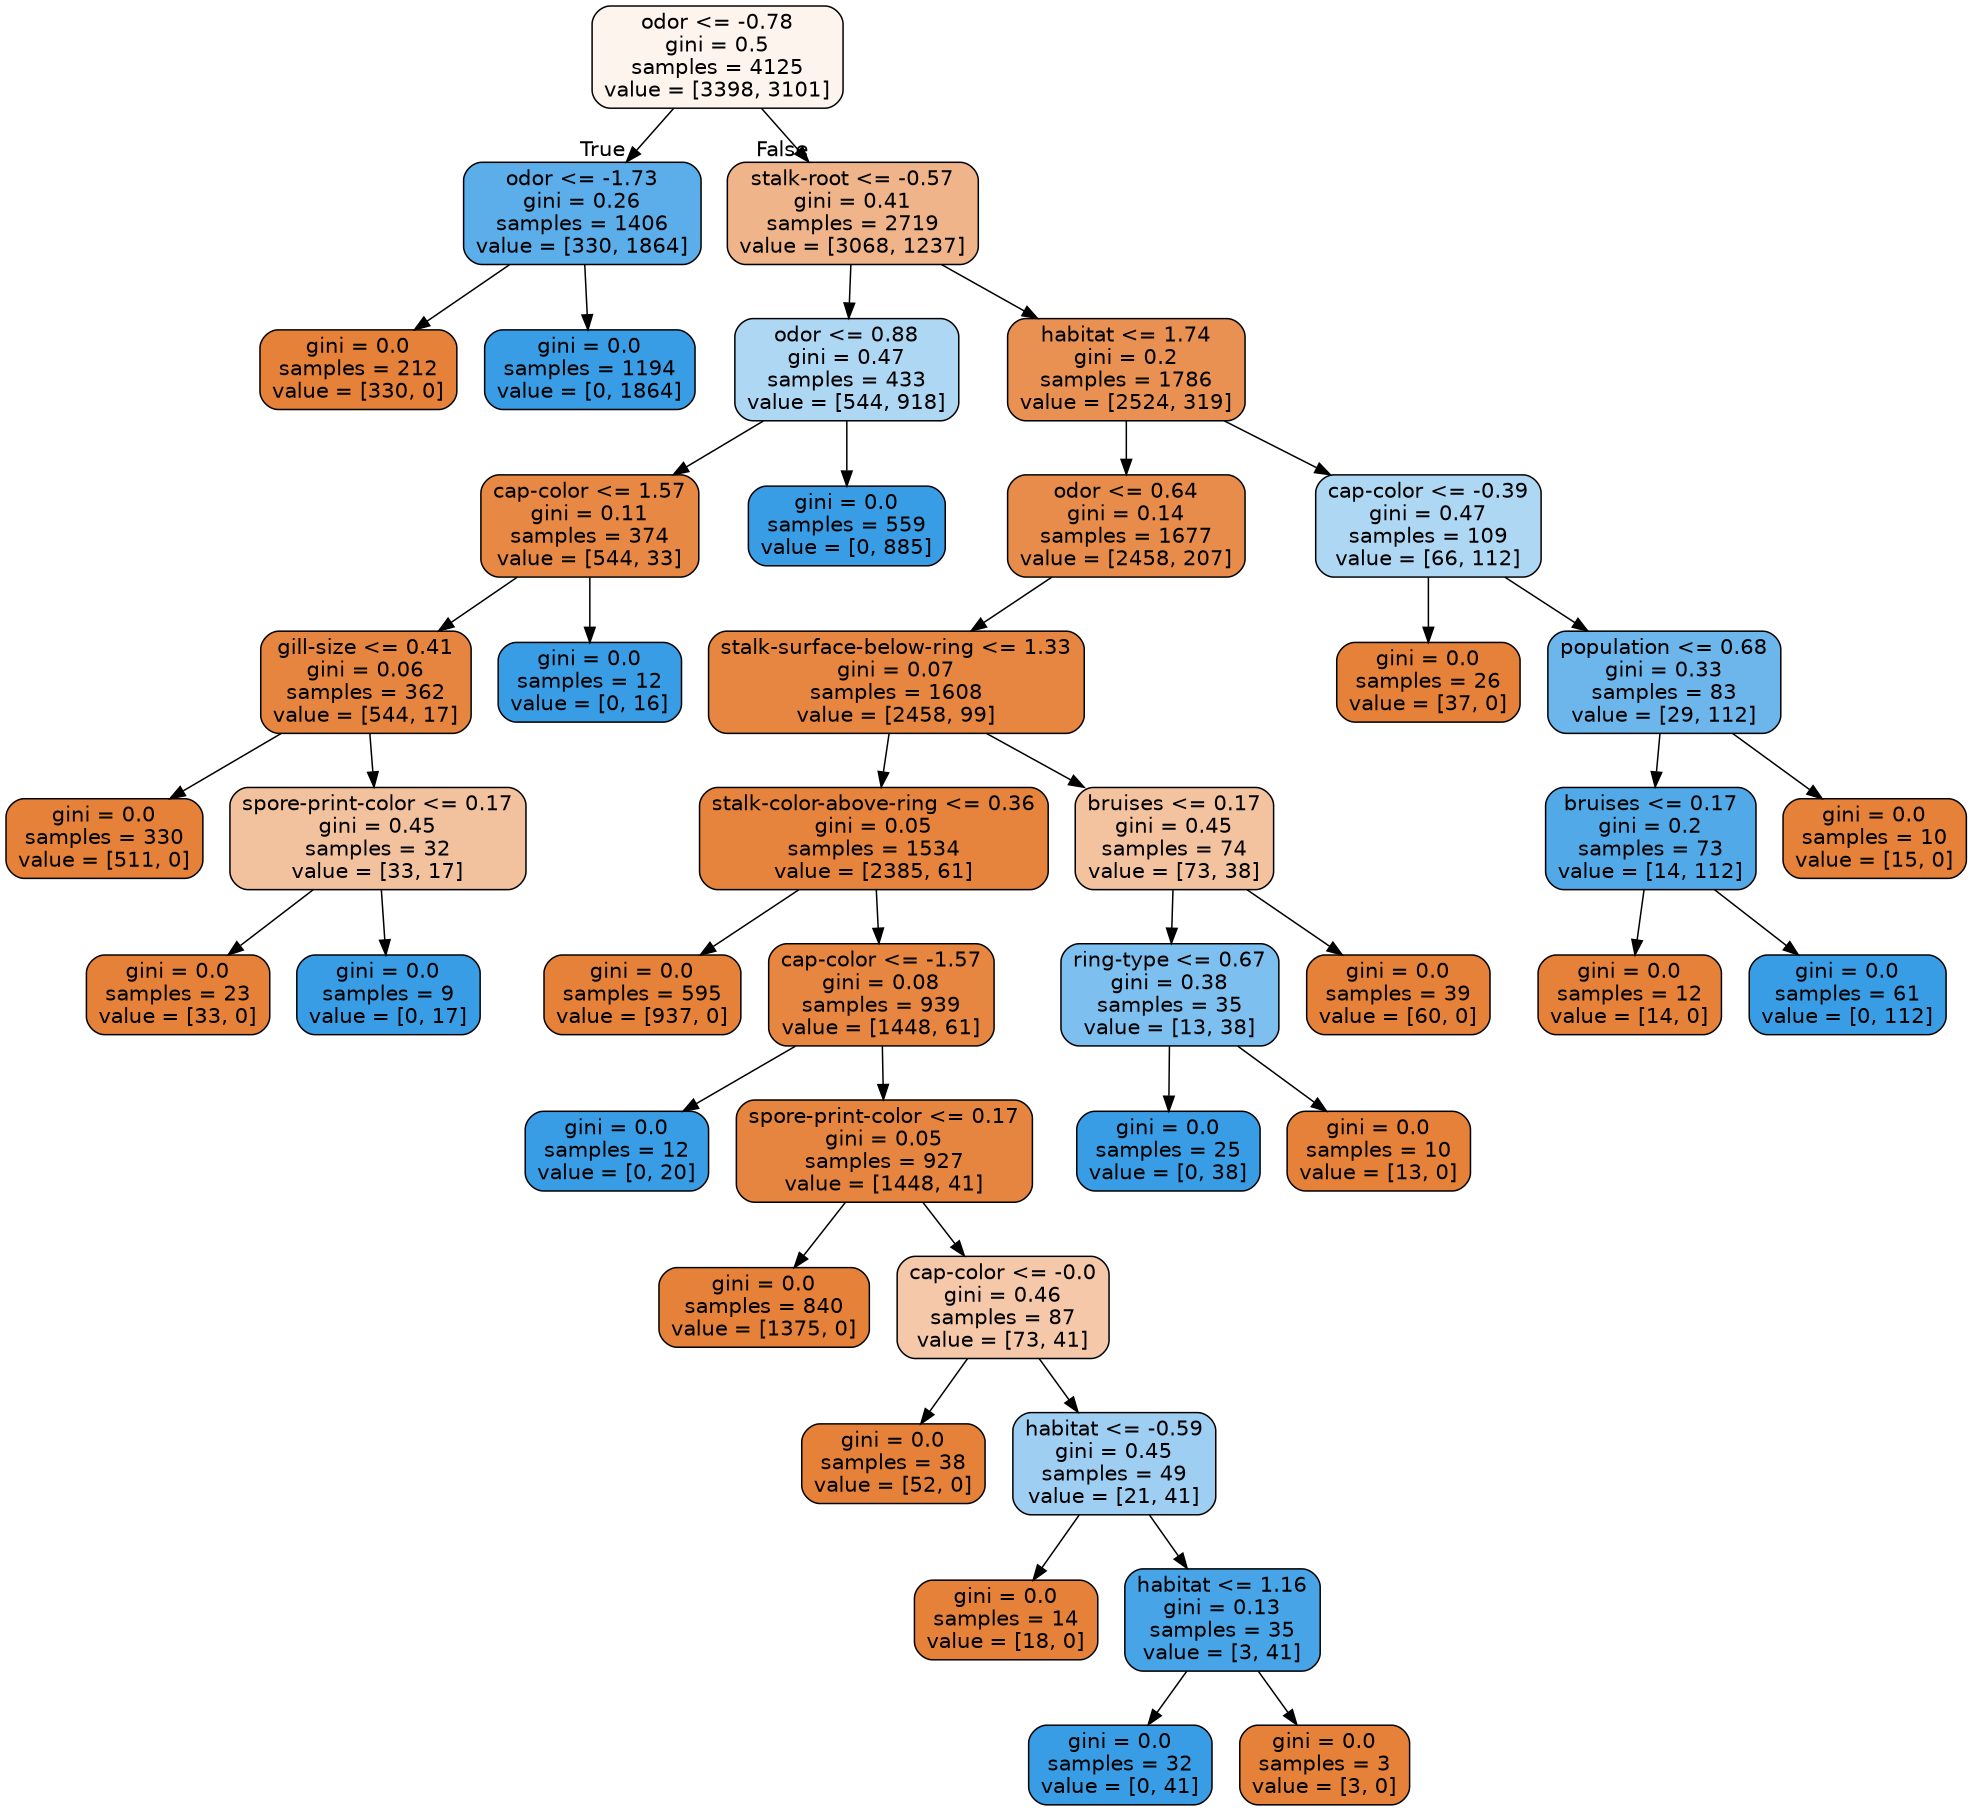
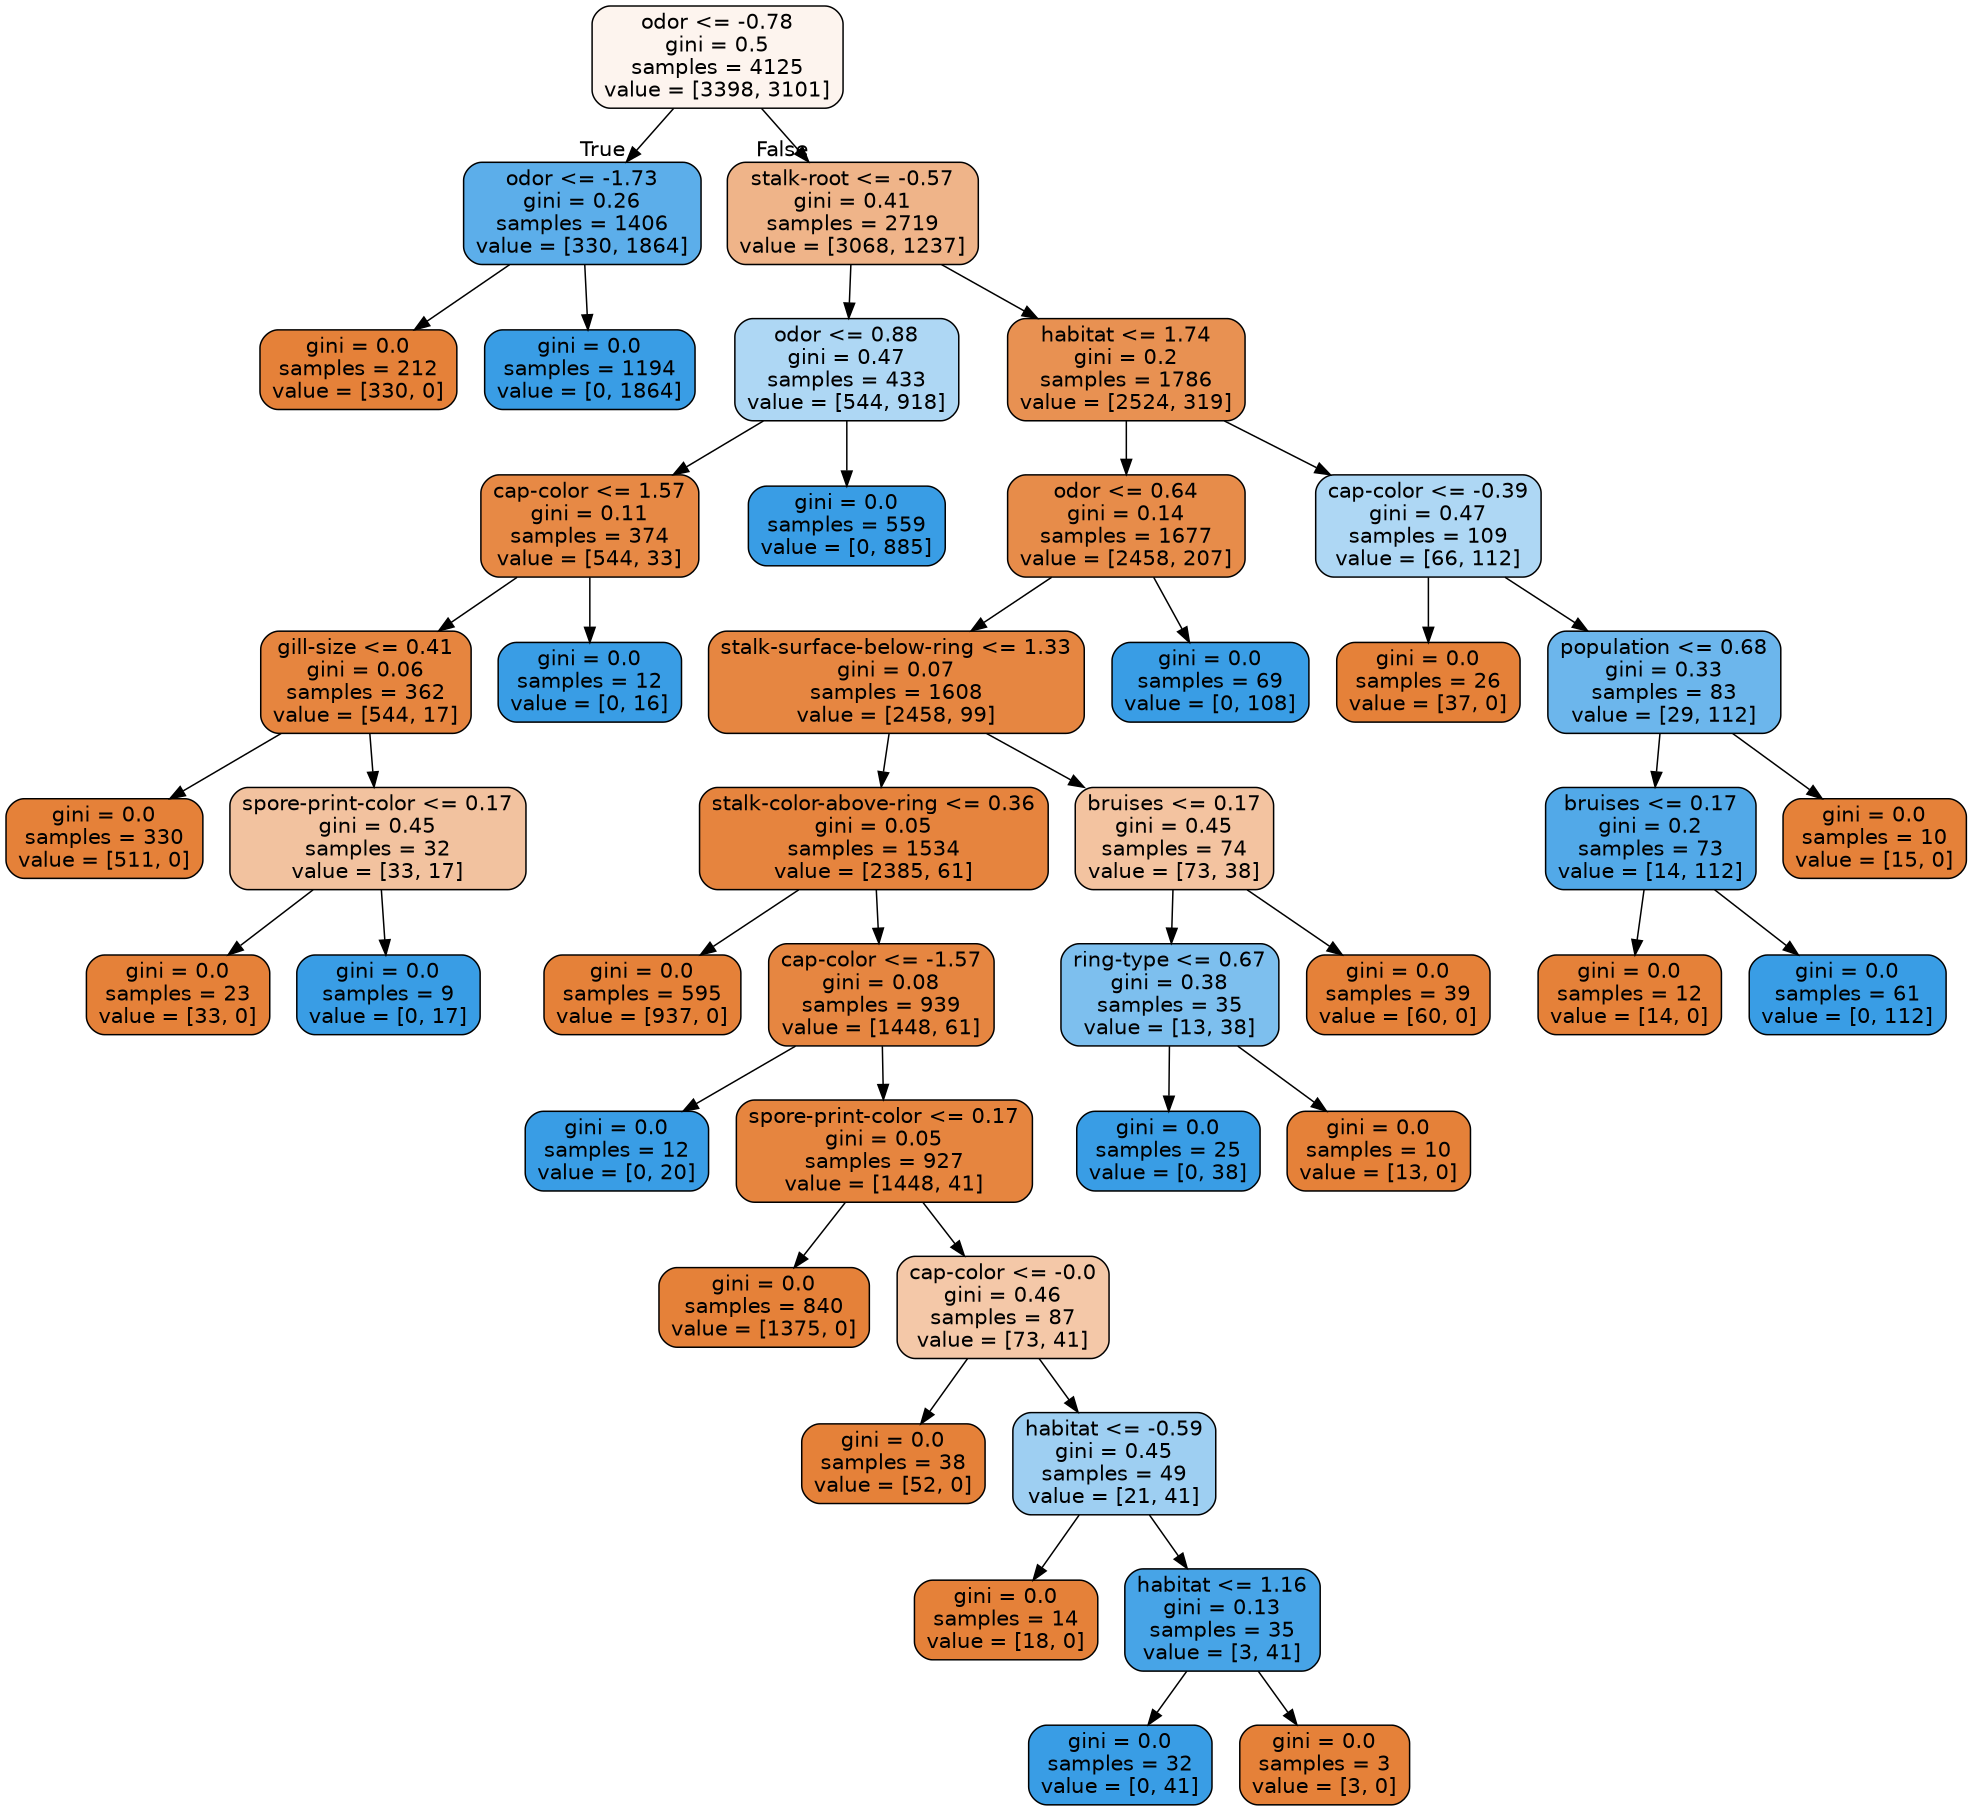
none -> (1210, 682)
